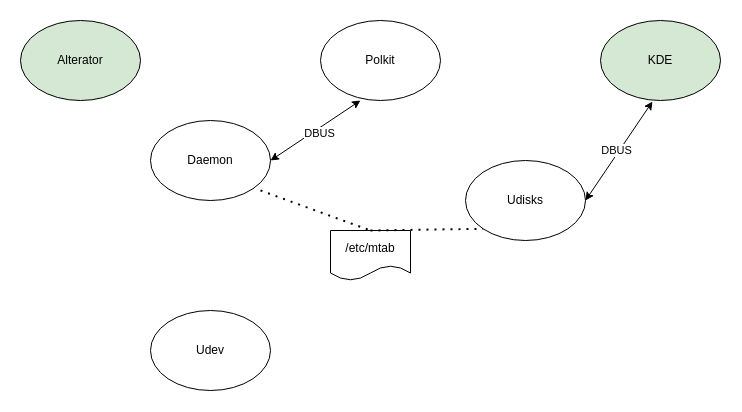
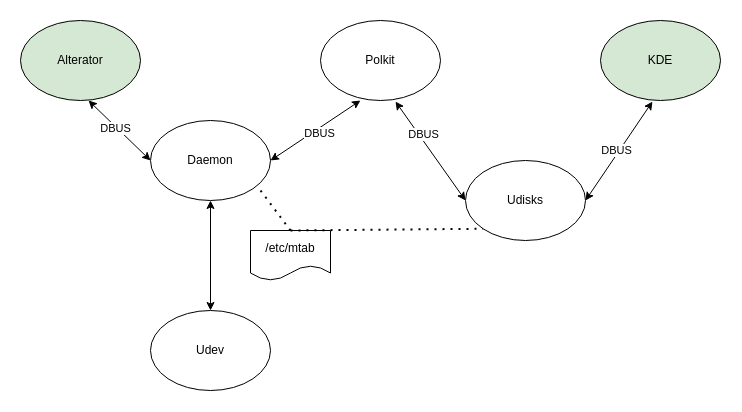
none -> (119, 130)
none -> (431, 151)
none -> (211, 255)
(371, 256) -> (291, 256)
